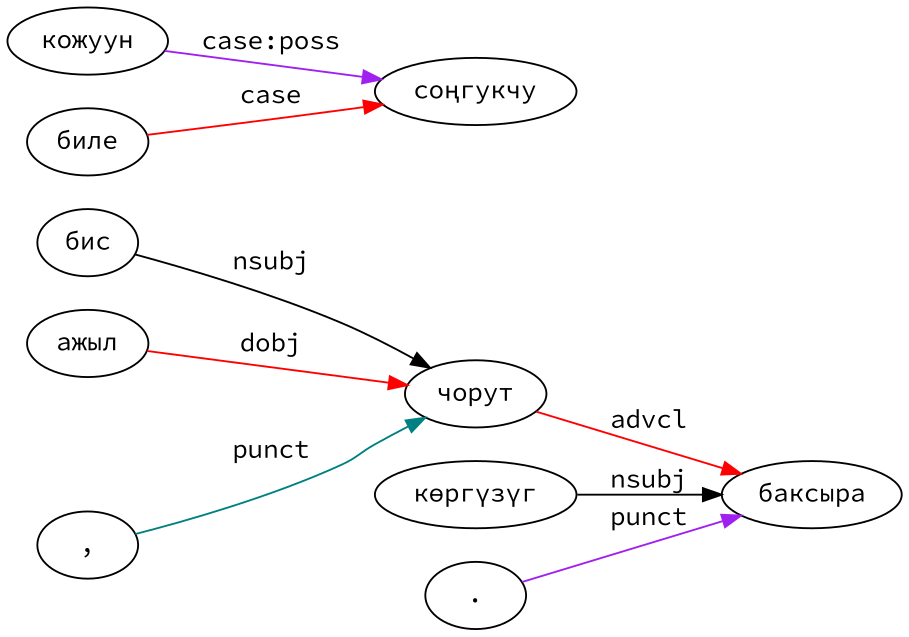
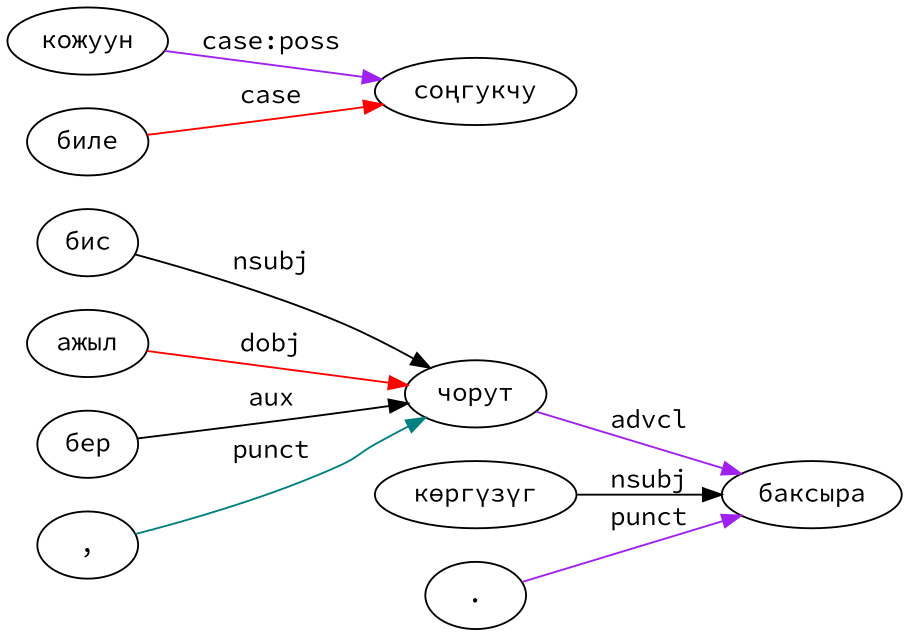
(629, 440) -> (629, 440)
none -> (88, 444)
